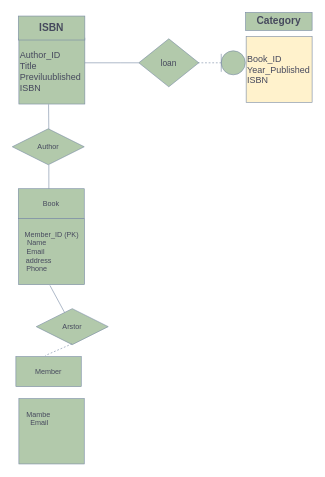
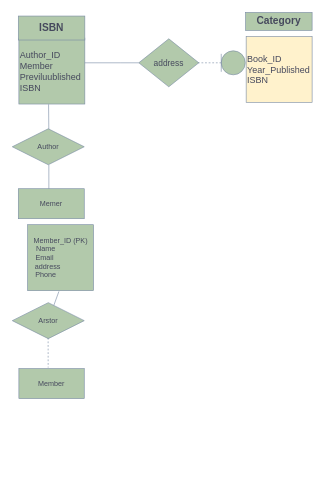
(169, 63) -> (169, 63)
(47, 71) -> (47, 71)
(51, 204) -> (51, 204)
(52, 252) -> (61, 258)
(72, 327) -> (48, 321)
(49, 372) -> (52, 384)
(52, 431) -> none
